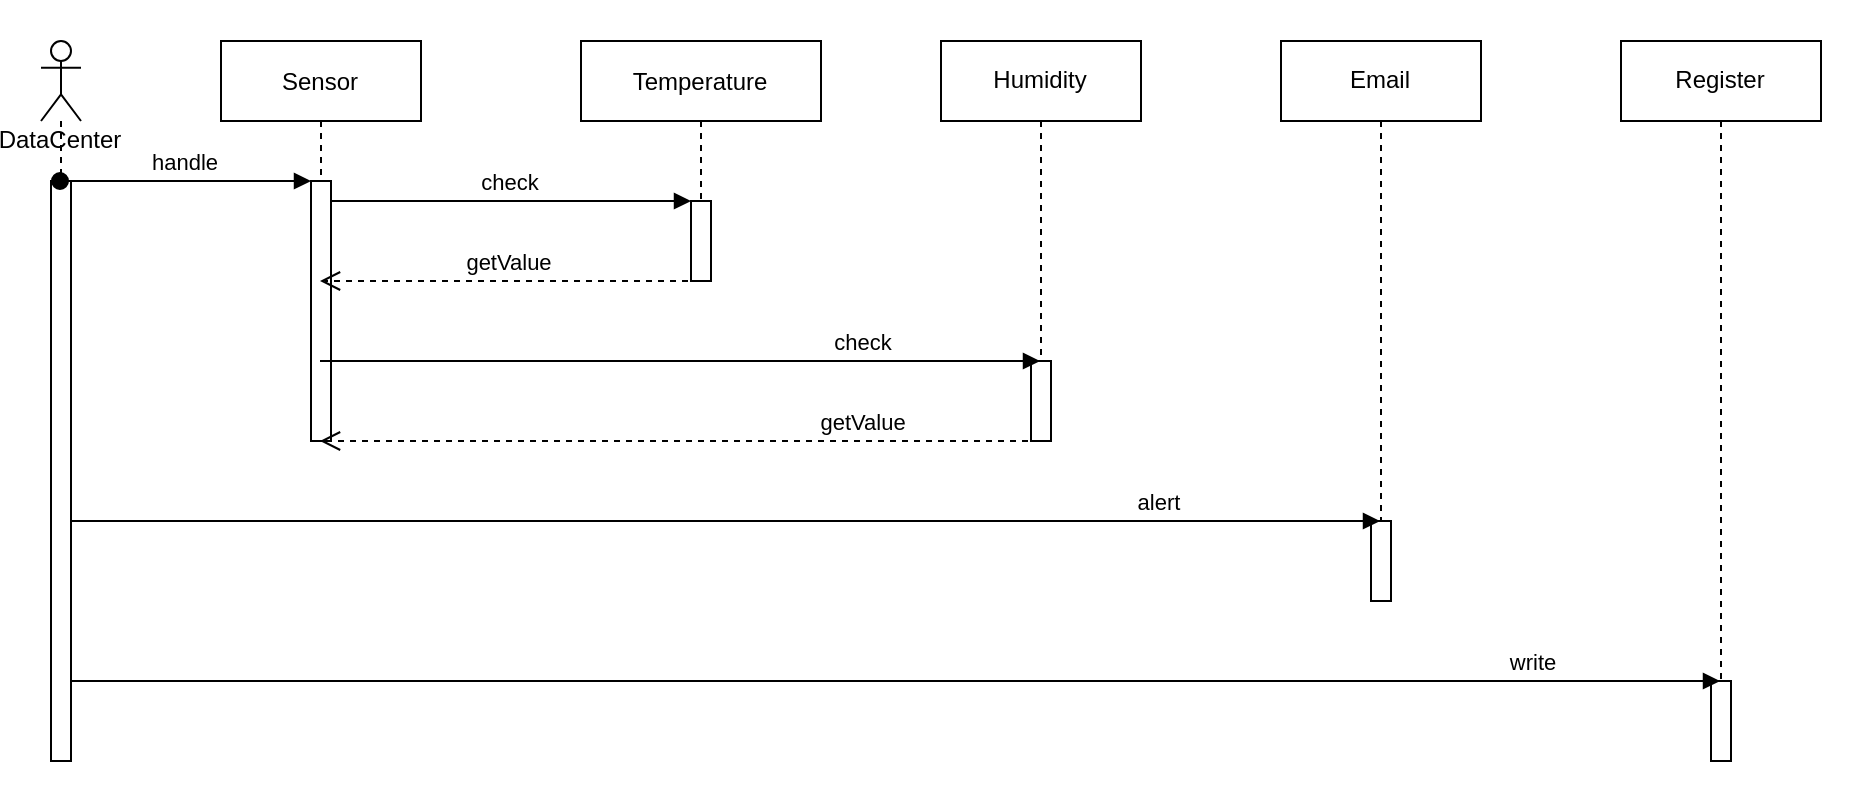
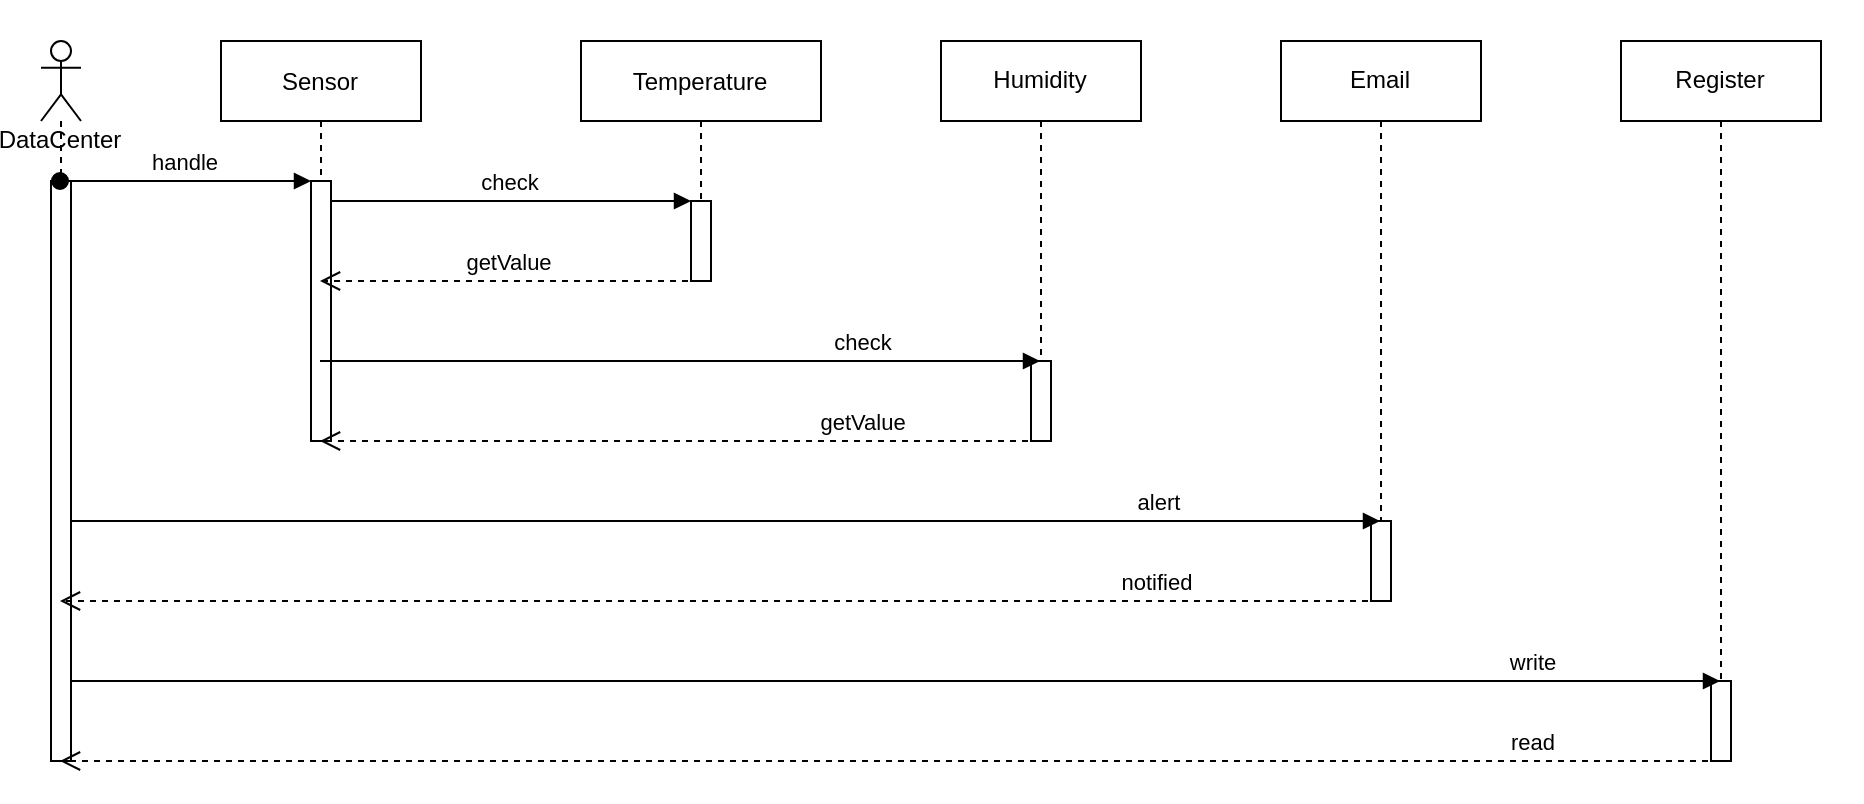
none -> (717, 601)
none -> (887, 761)
